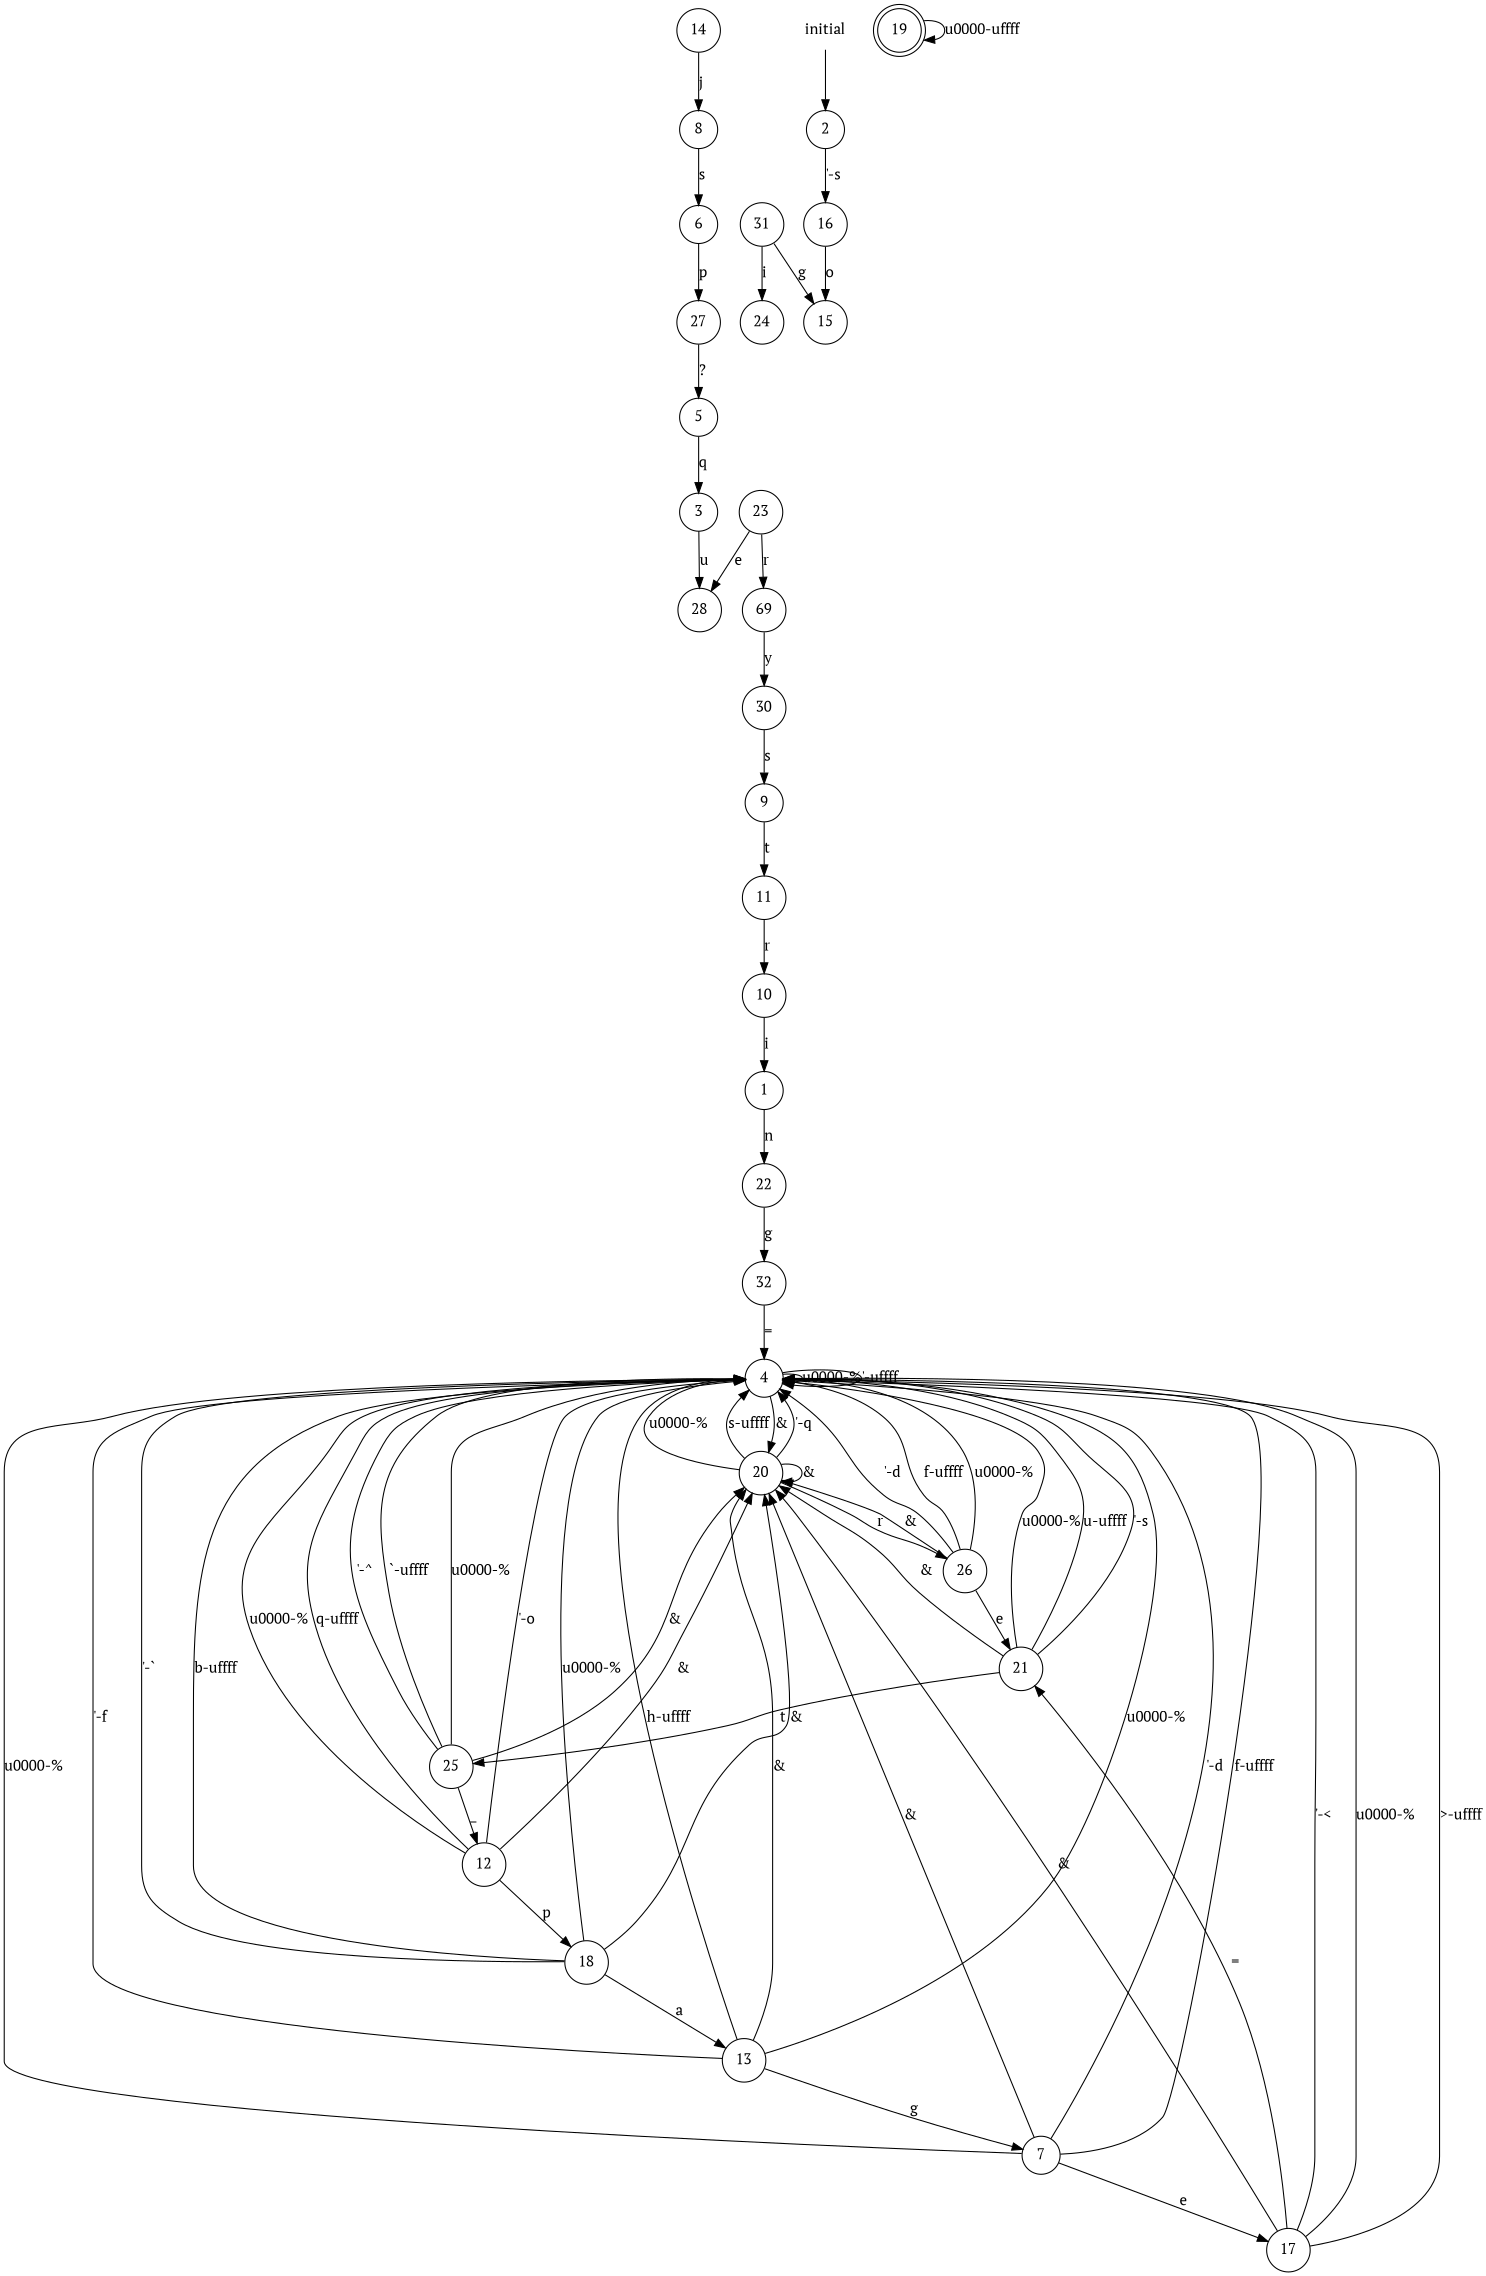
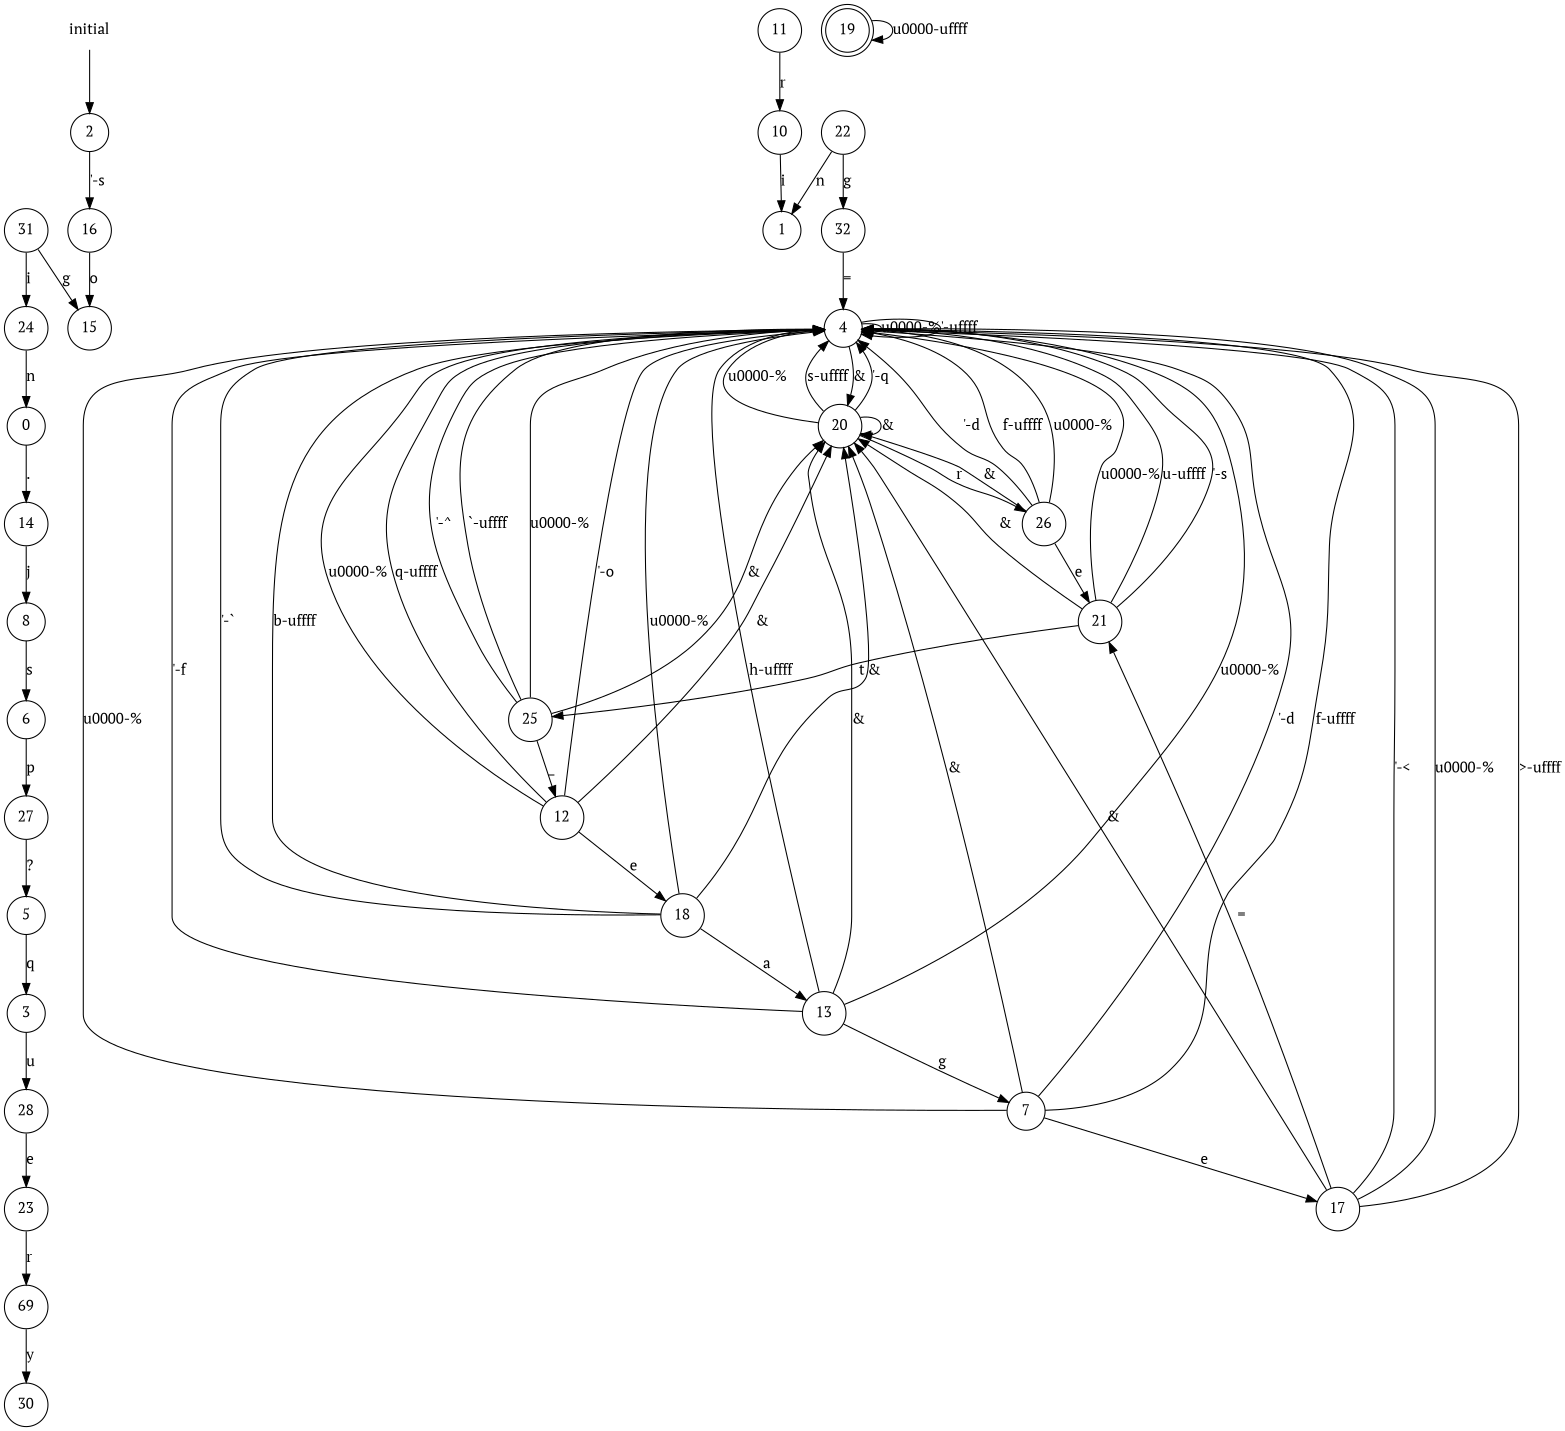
none -> (26, 426)
(733, 557) -> (26, 1155)
(764, 803) -> none
(764, 1131) -> (815, 178)
(547, 1914) -> (633, 867)
